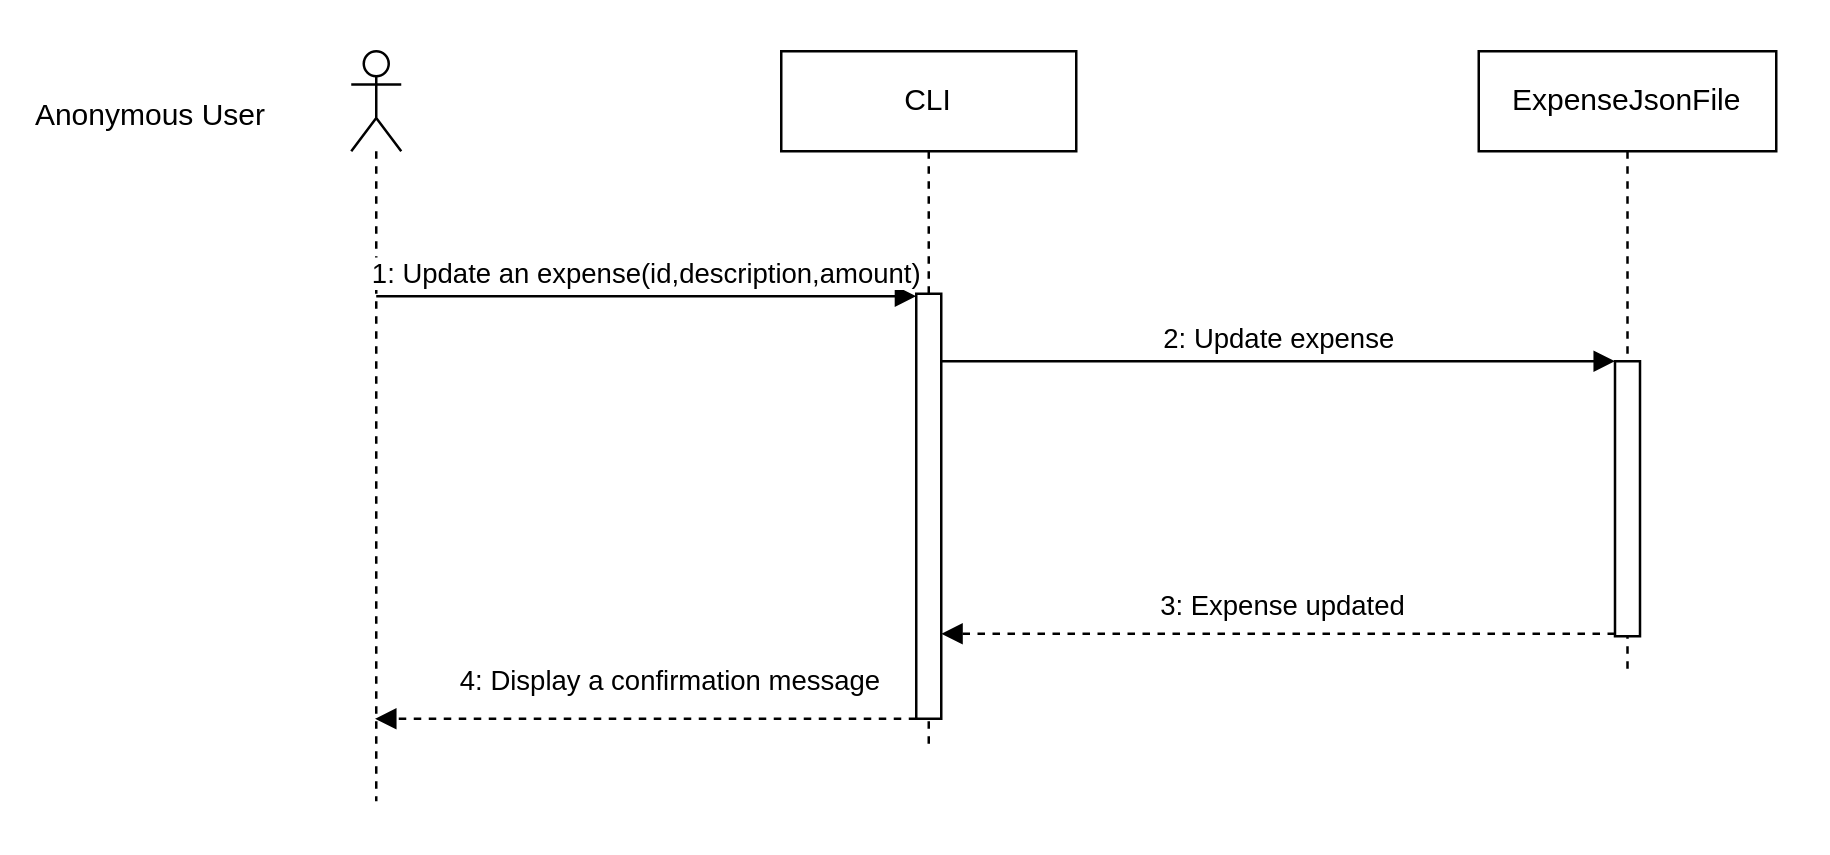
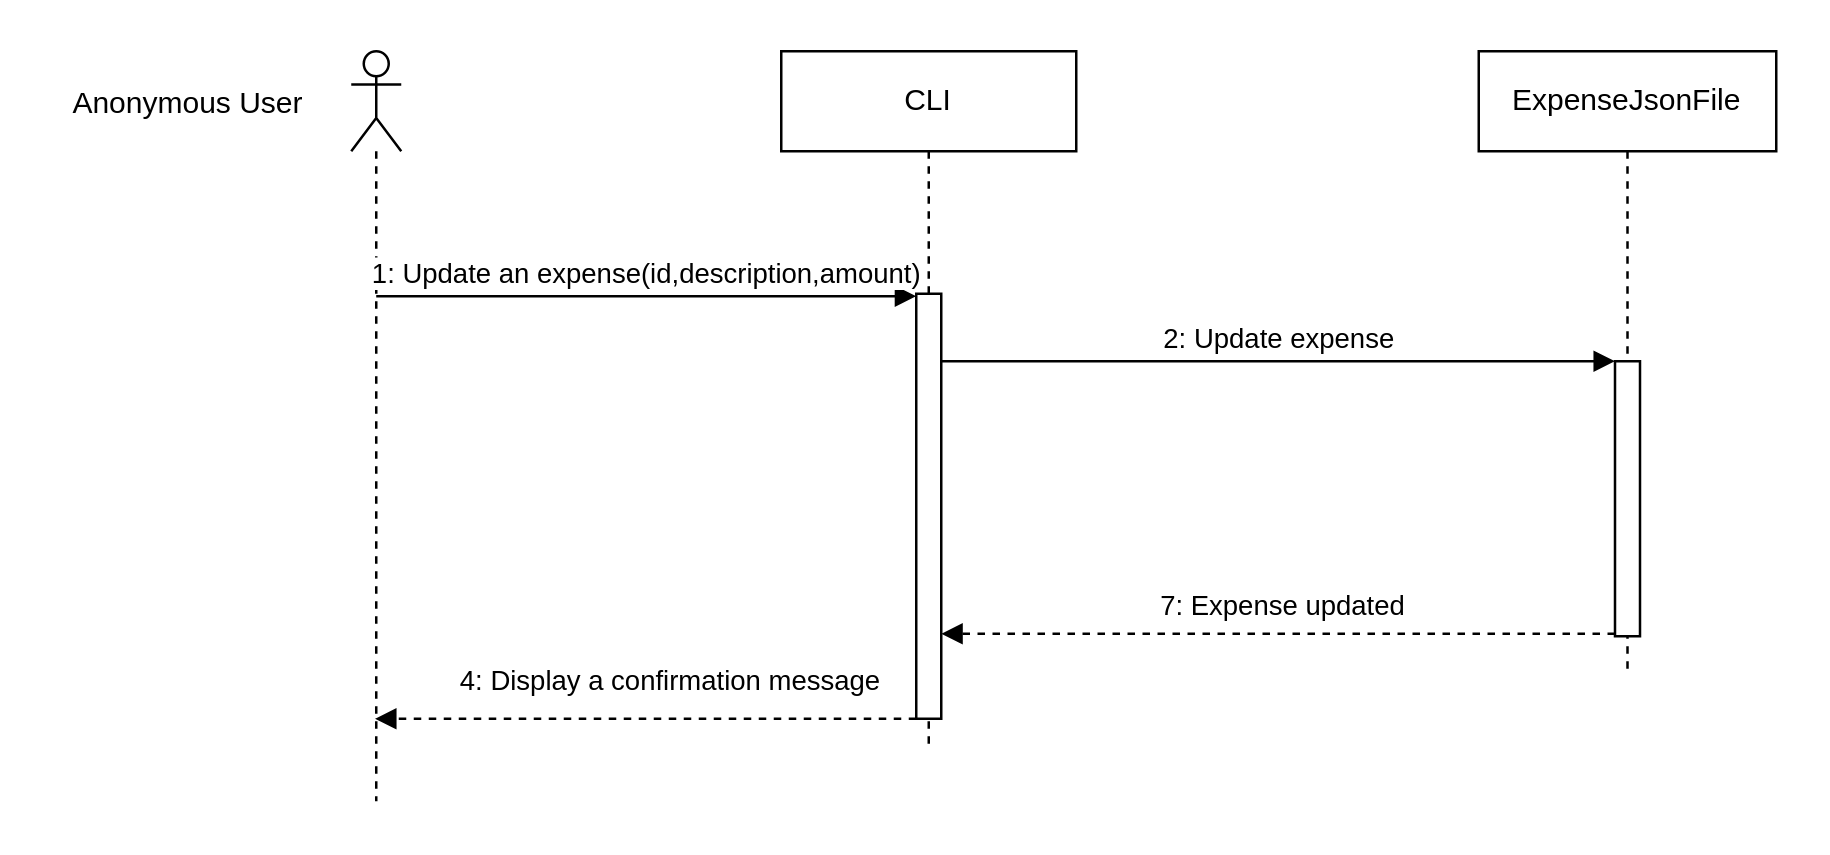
(151, 116) -> (189, 104)
(1284, 606) -> (1284, 606)
